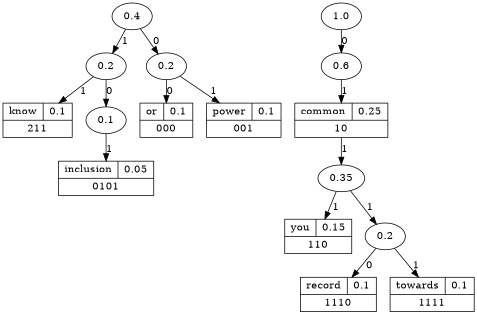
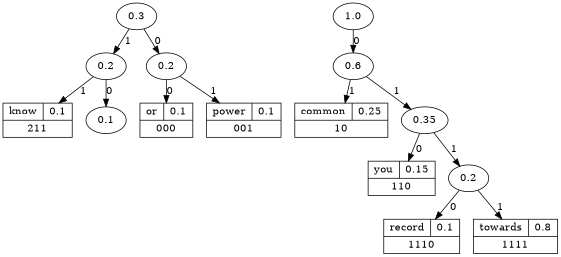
(132, 16) -> (137, 16)
(341, 147) -> (386, 91)
(106, 178) -> none
(336, 207) -> (419, 149)
(460, 285) -> (543, 227)
